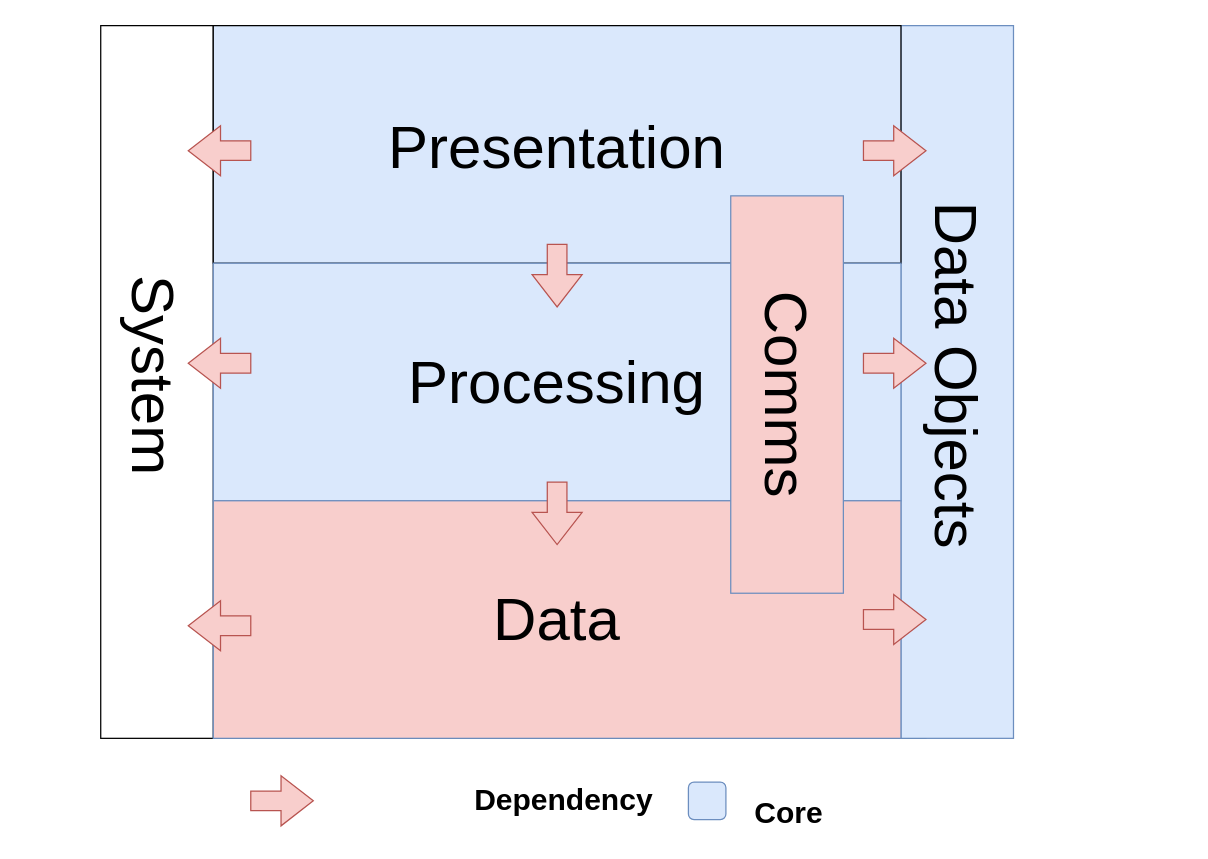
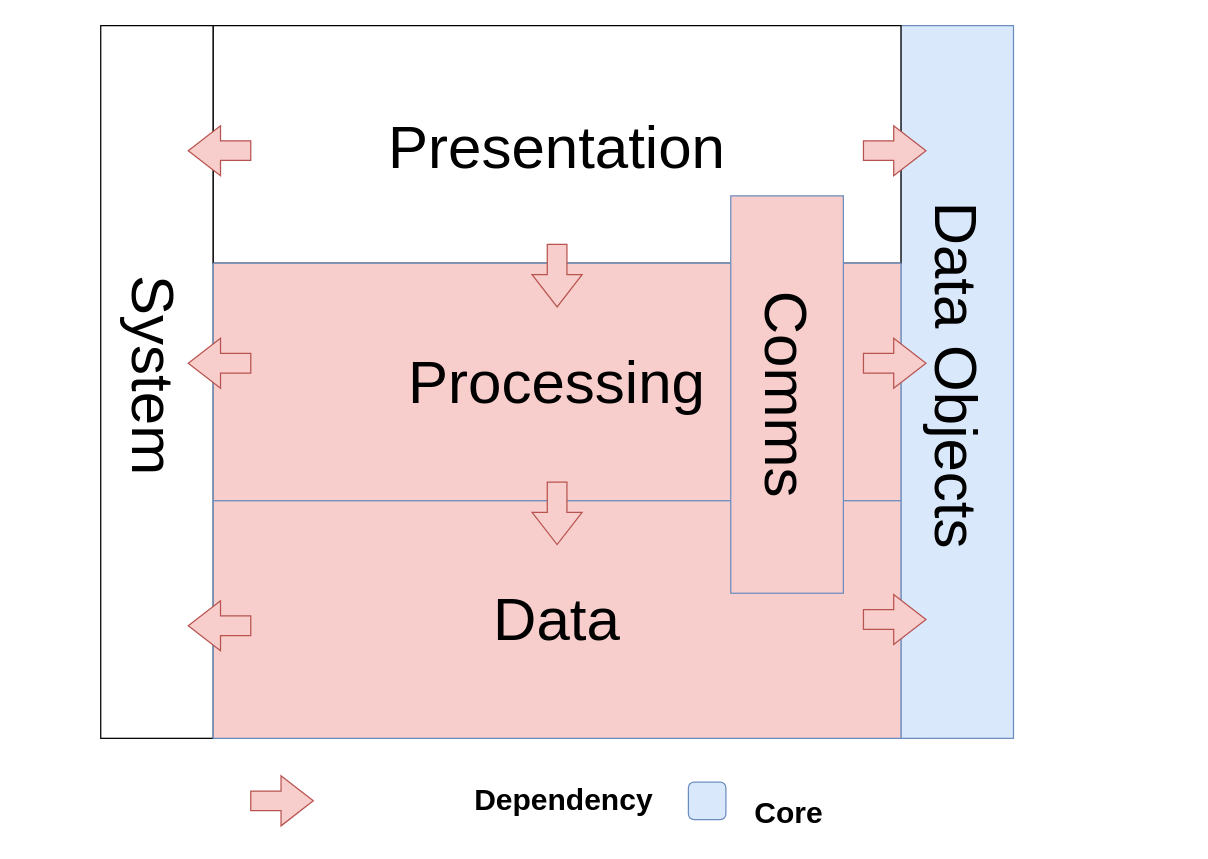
(557, 144) -> (557, 144)
(557, 382) -> (557, 382)
